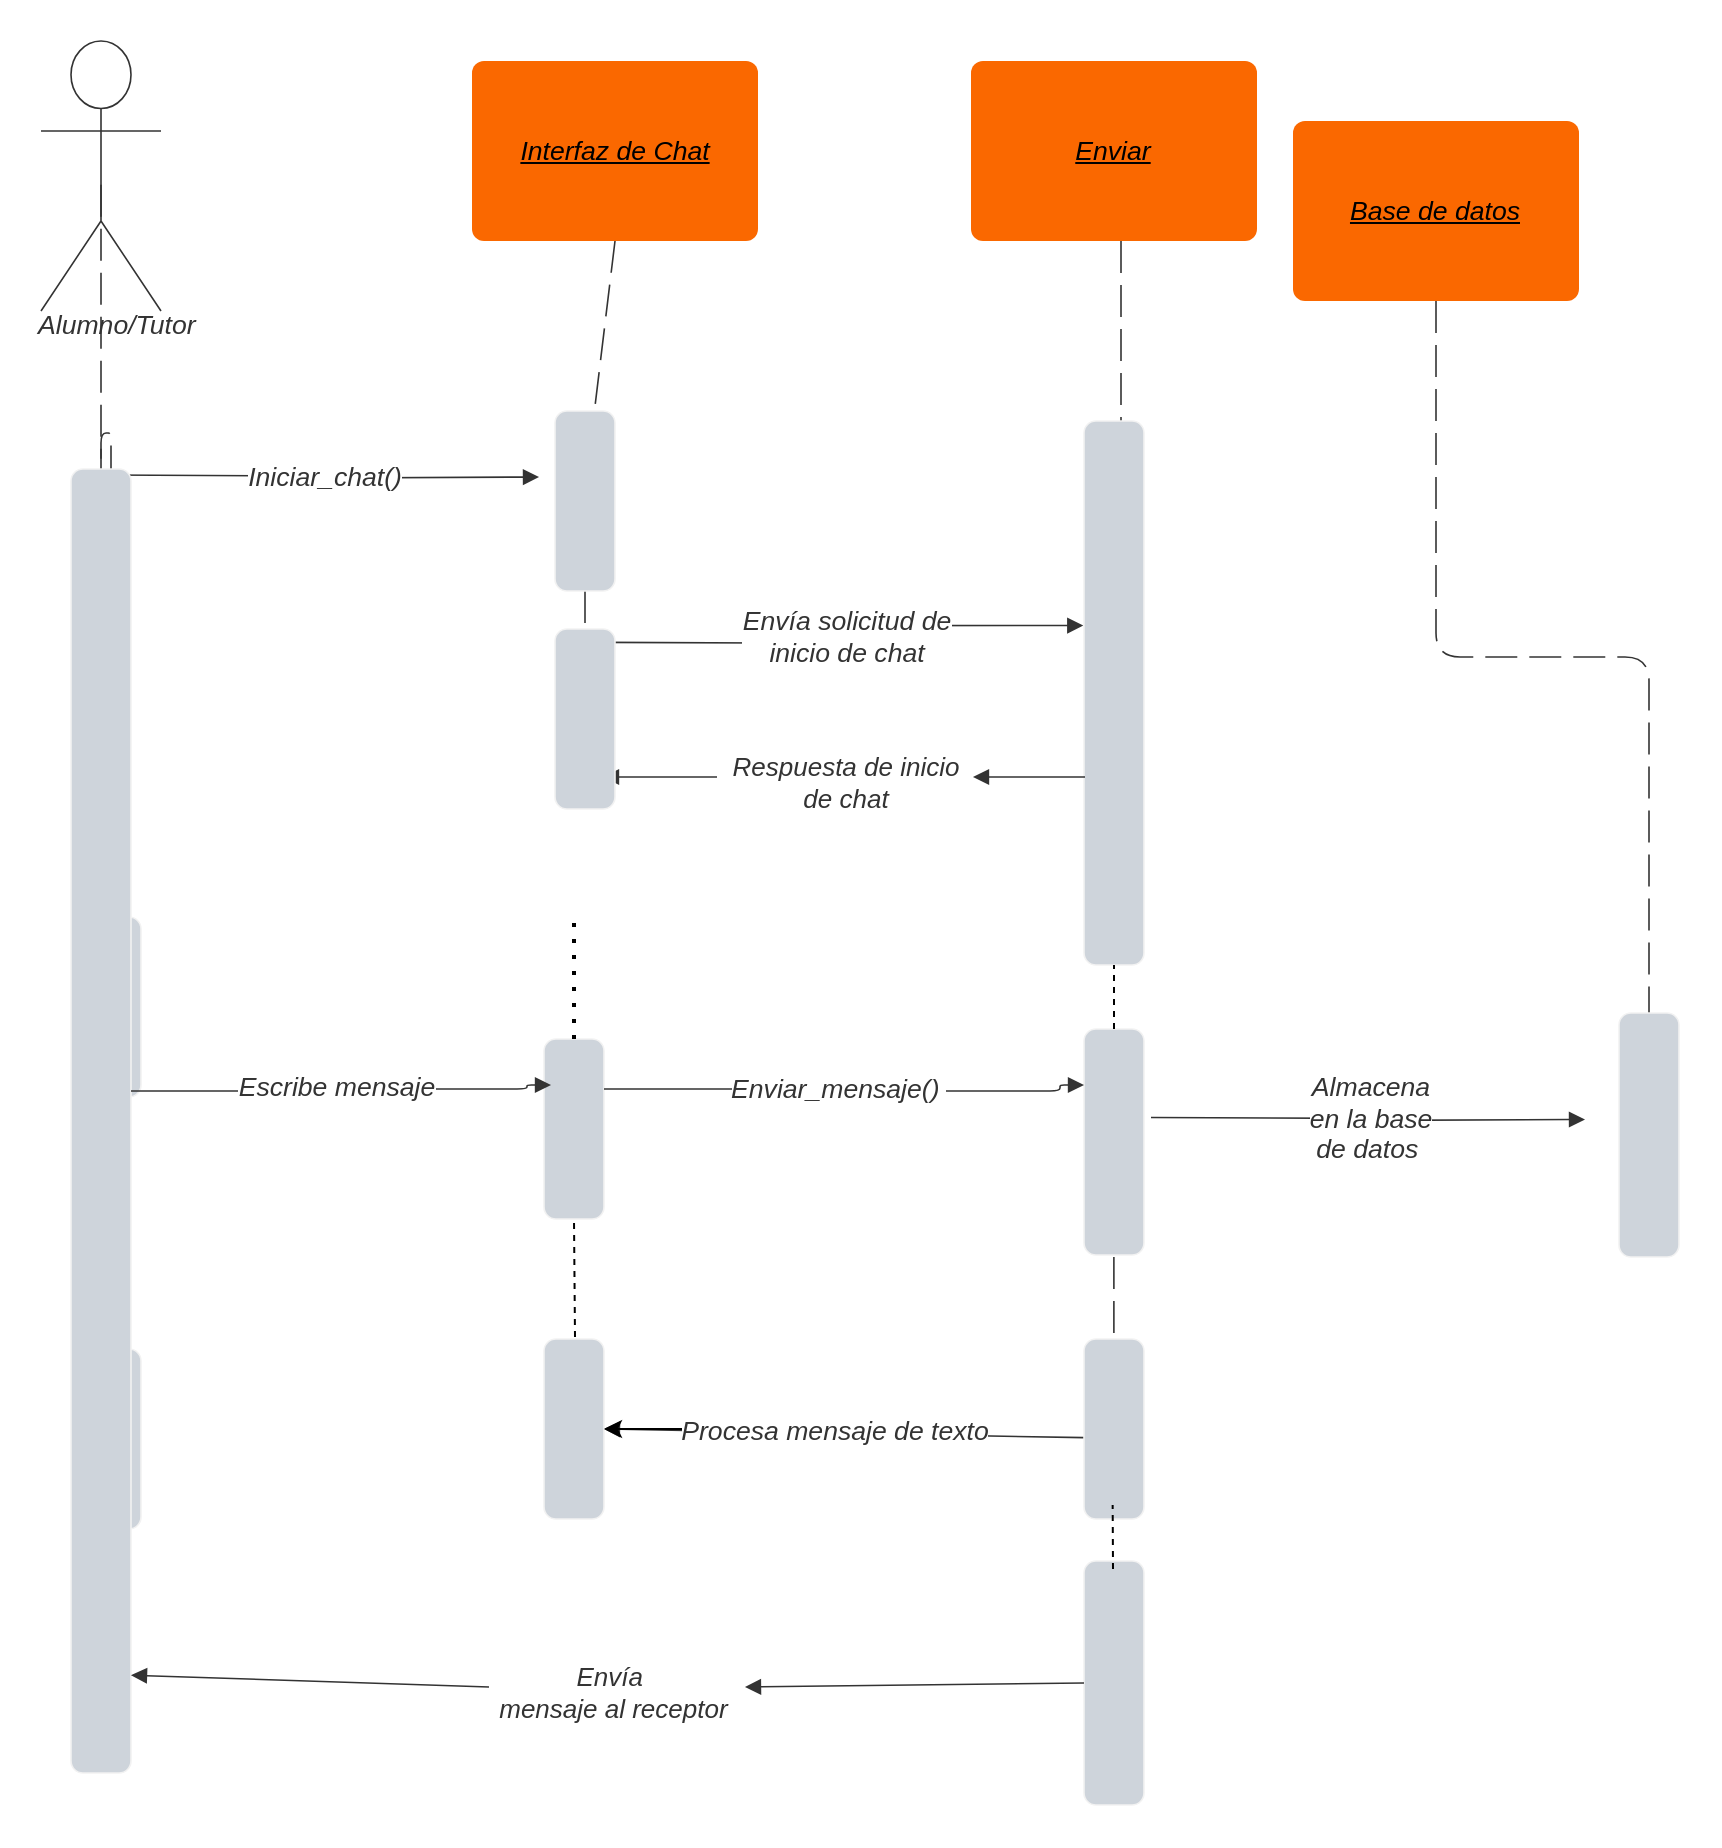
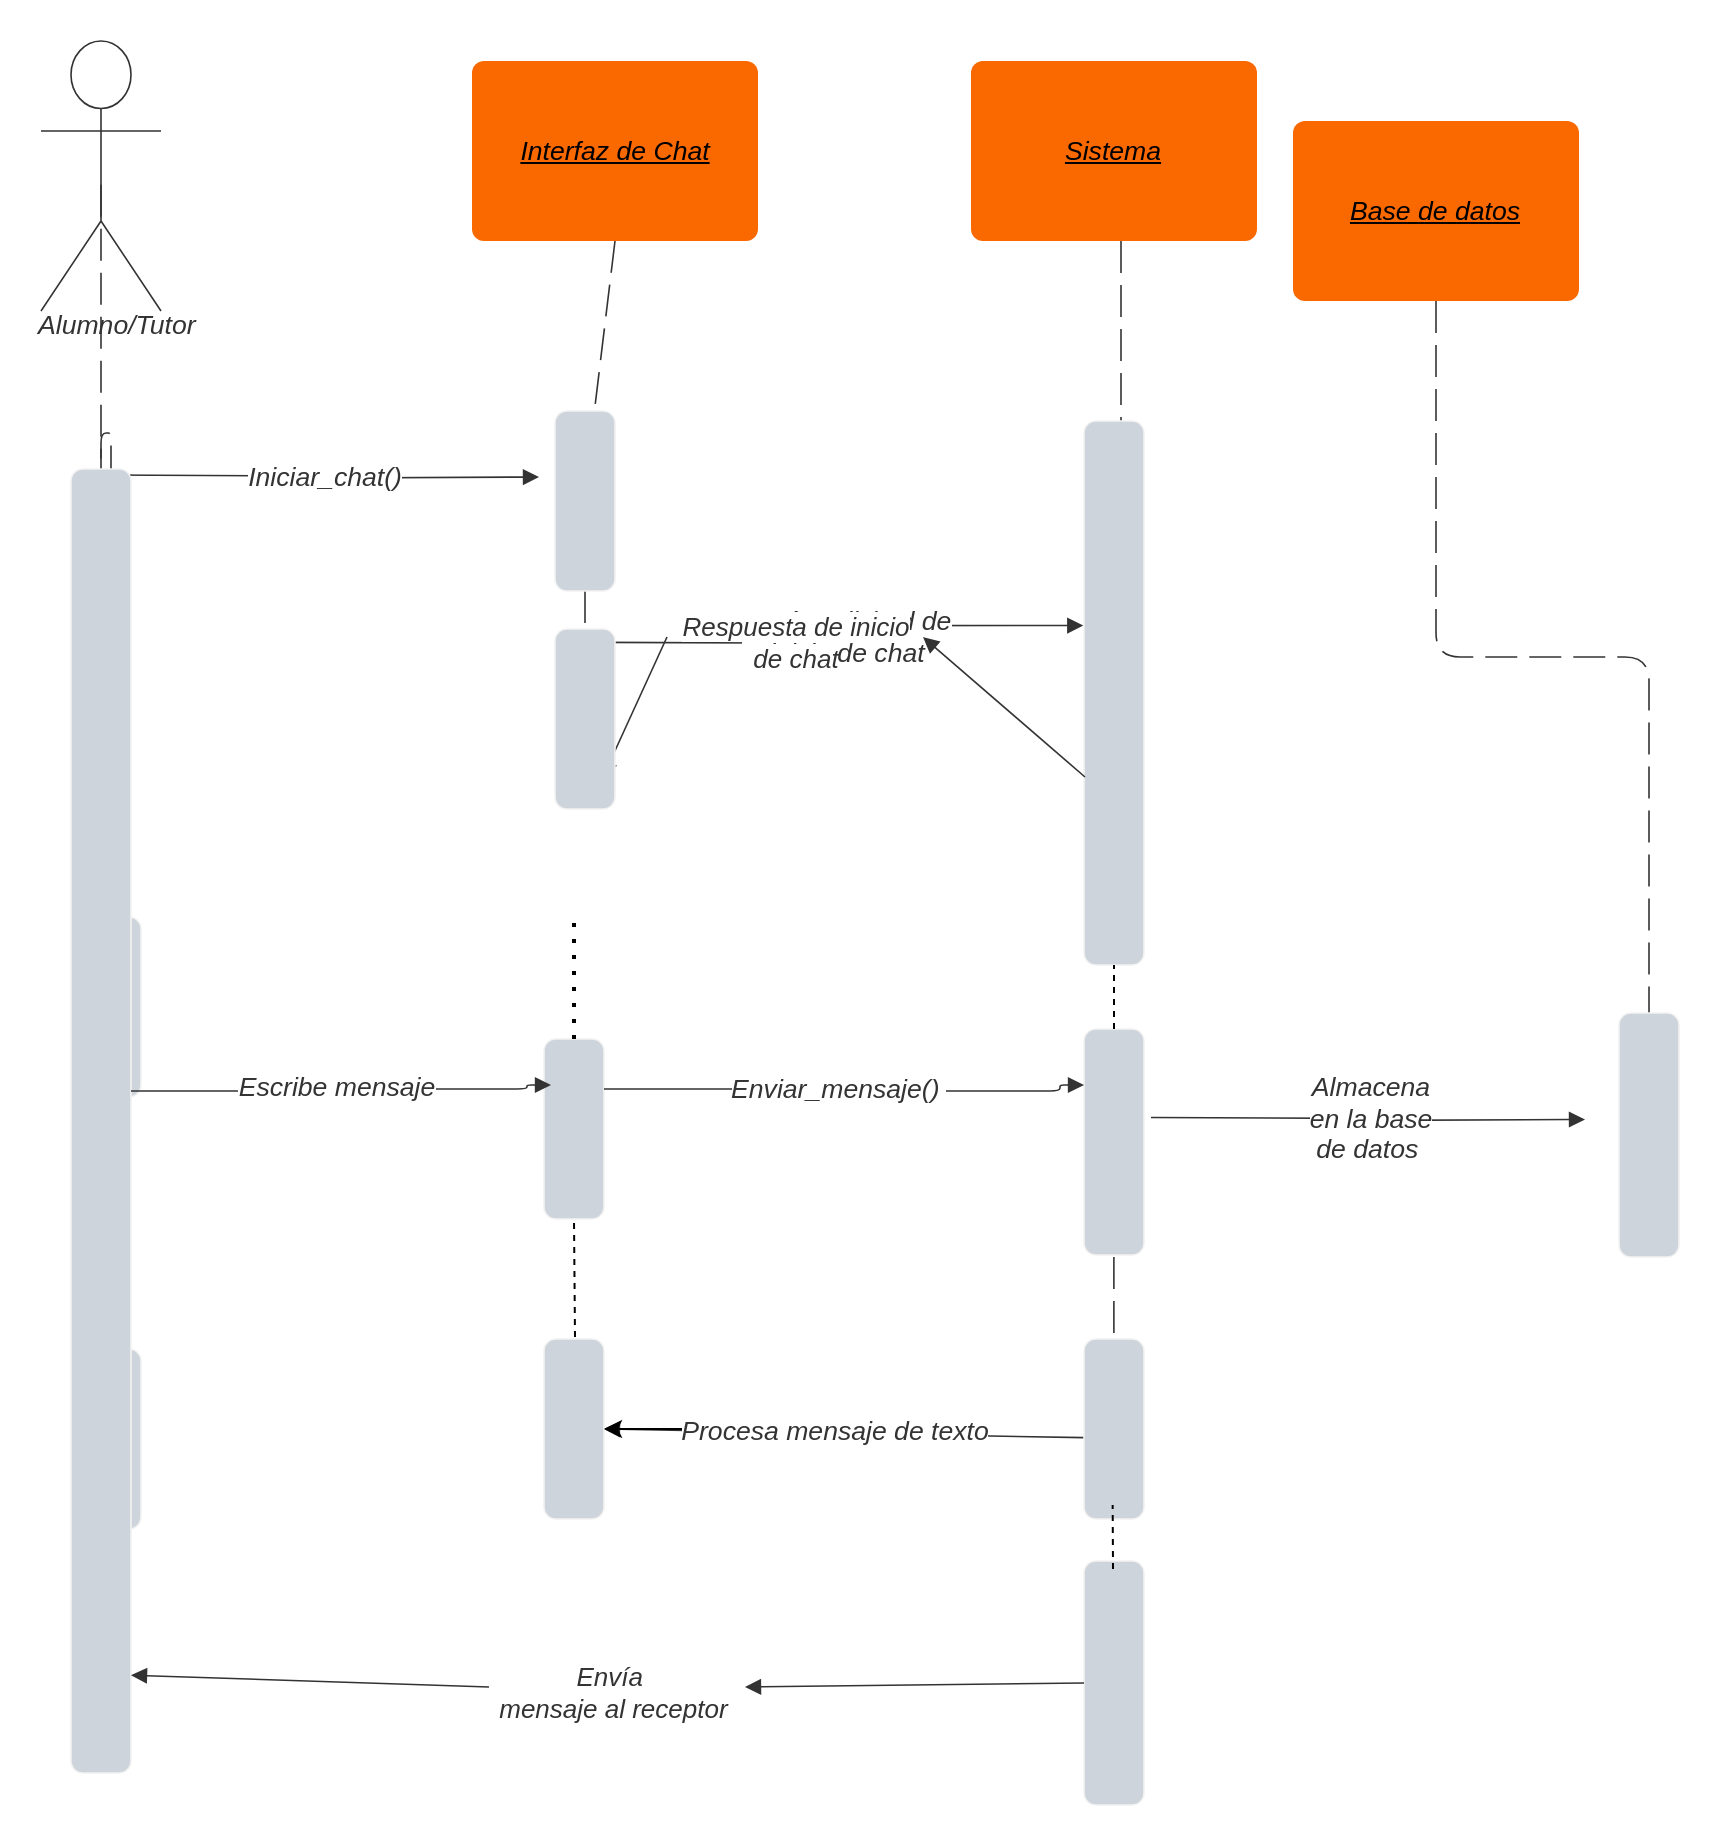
(1114, 151) -> (1114, 151)
(845, 777) -> (795, 637)
